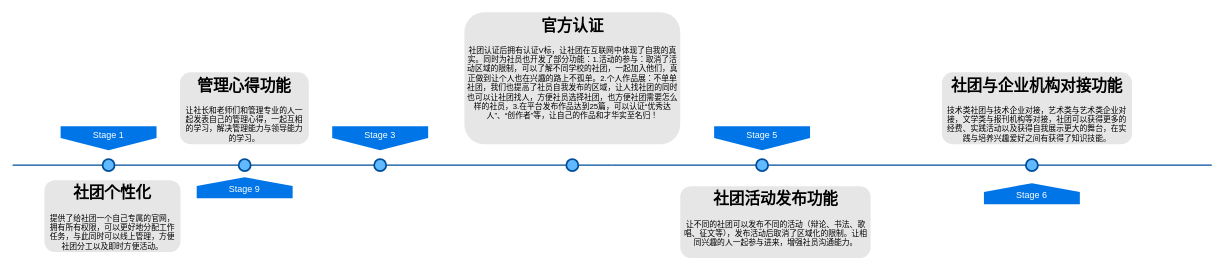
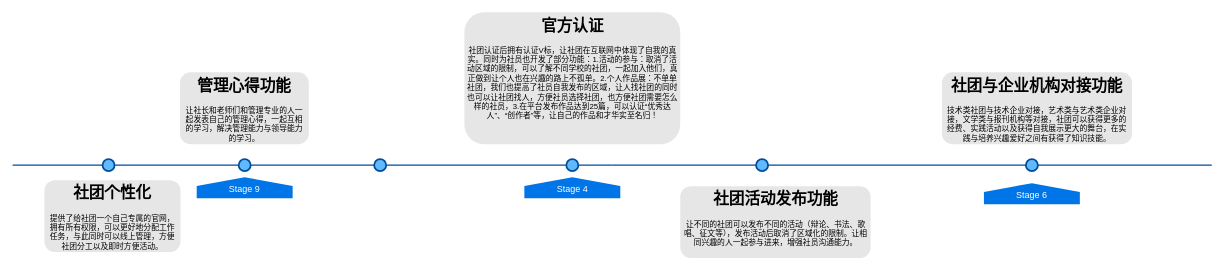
(108, 138) -> none
(380, 138) -> none
(762, 138) -> none
none -> (572, 188)
